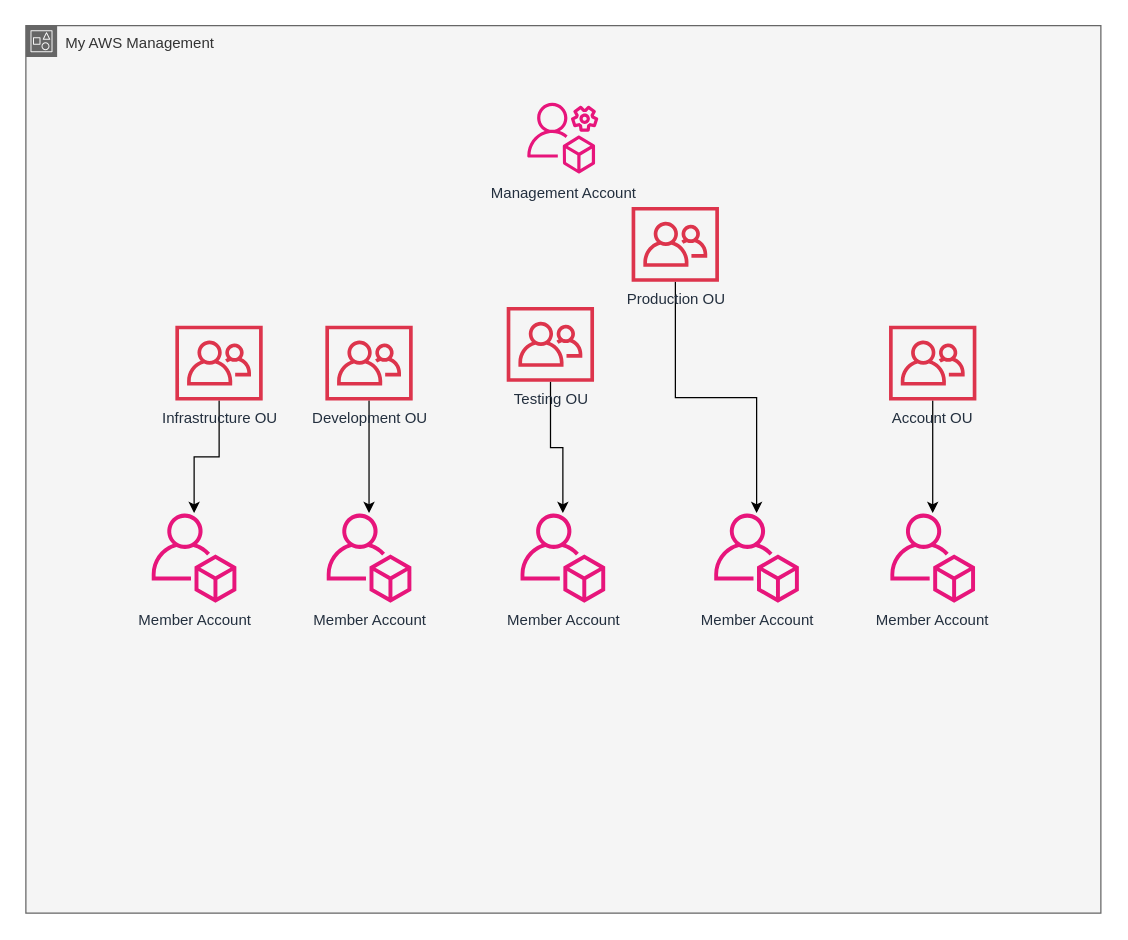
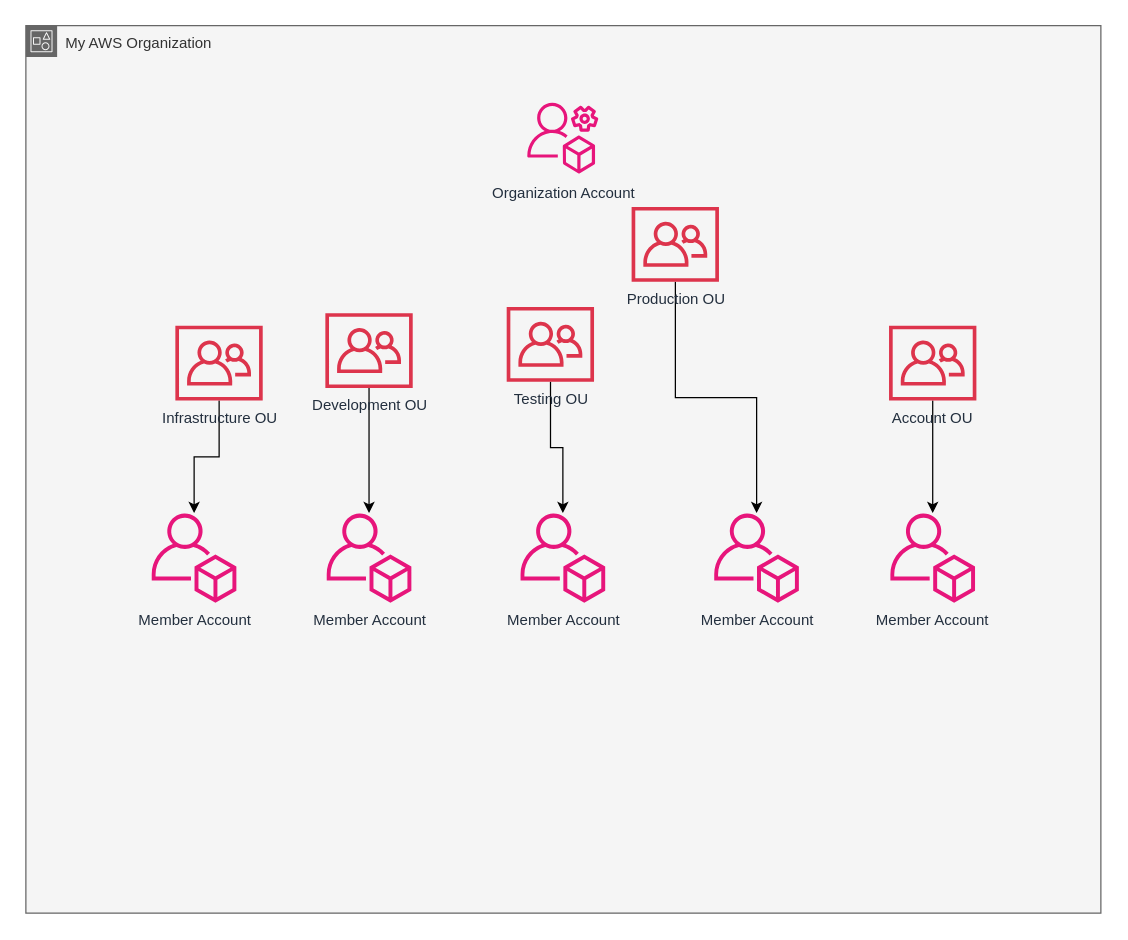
(133, 43) -> (138, 43)
(564, 193) -> (564, 193)
(369, 363) -> (369, 351)
